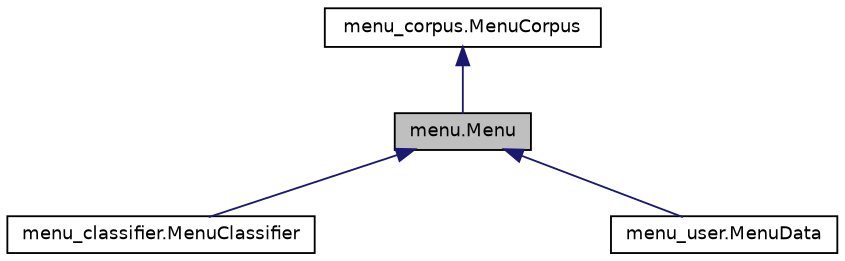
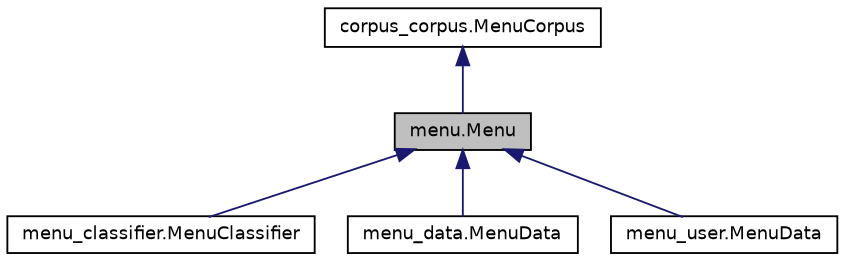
(463, 28) -> (463, 28)
none -> (463, 235)
